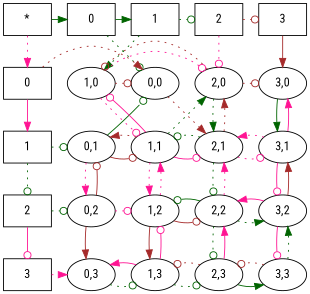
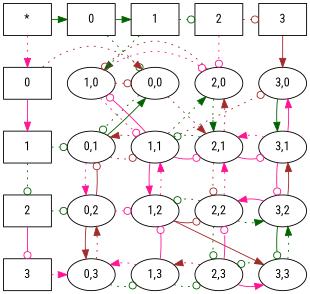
(247, 83) -> (207, 121)
none -> (128, 105)
(119, 125) -> (119, 125)
(119, 159) -> (119, 159)
(247, 159) -> (247, 159)
(149, 174) -> (149, 174)
(213, 175) -> (213, 175)
(191, 199) -> (191, 199)
(149, 238) -> (219, 243)
(277, 239) -> (277, 239)
none -> (97, 247)
(225, 247) -> (225, 252)
(128, 263) -> (128, 263)
(191, 263) -> (191, 263)
(255, 263) -> (255, 263)
(246, 286) -> (246, 286)
